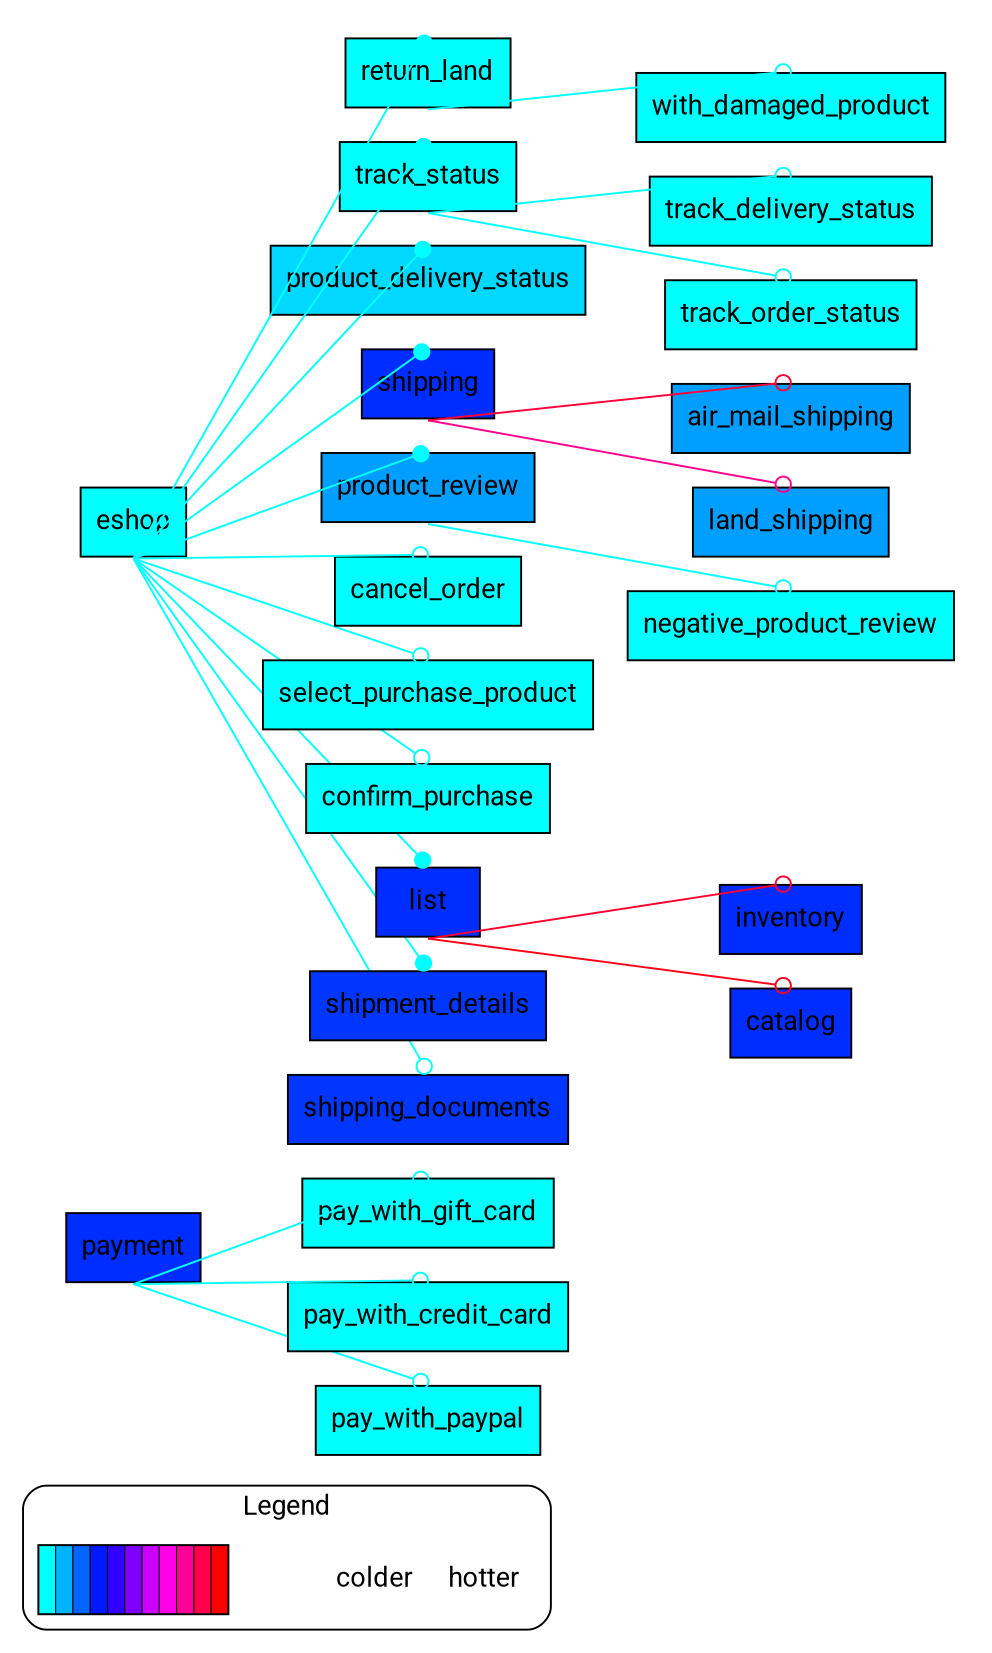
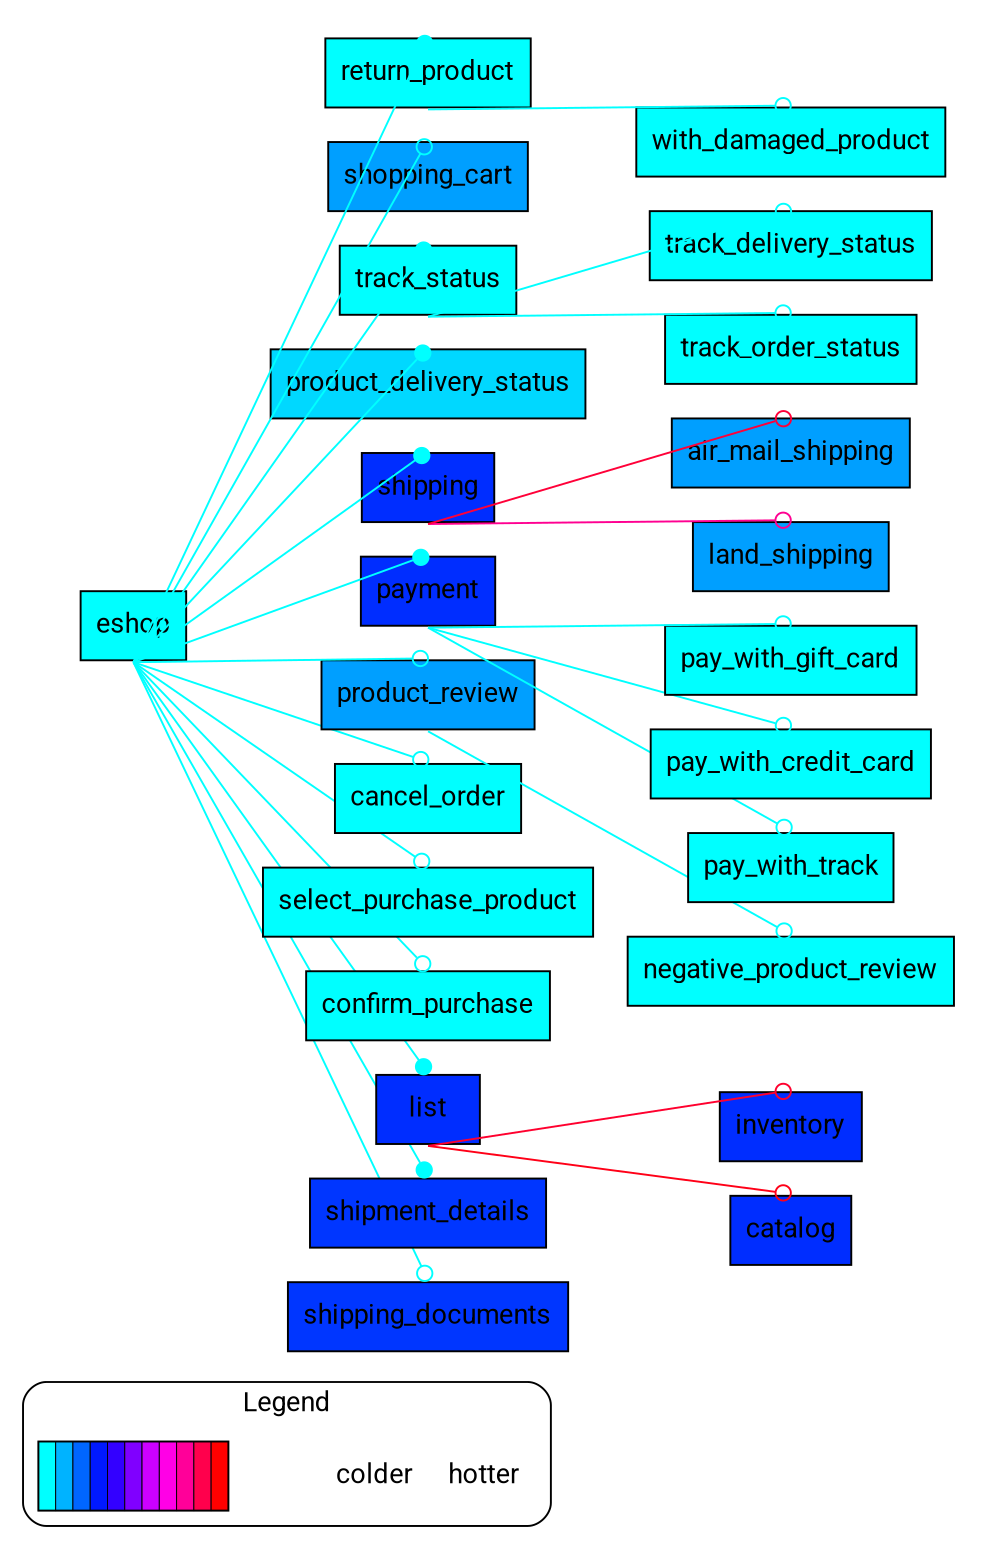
(428, 73) -> (428, 73)
none -> (428, 177)
(273, 508) -> (273, 660)
none -> (273, 611)
(428, 1420) -> (791, 868)
